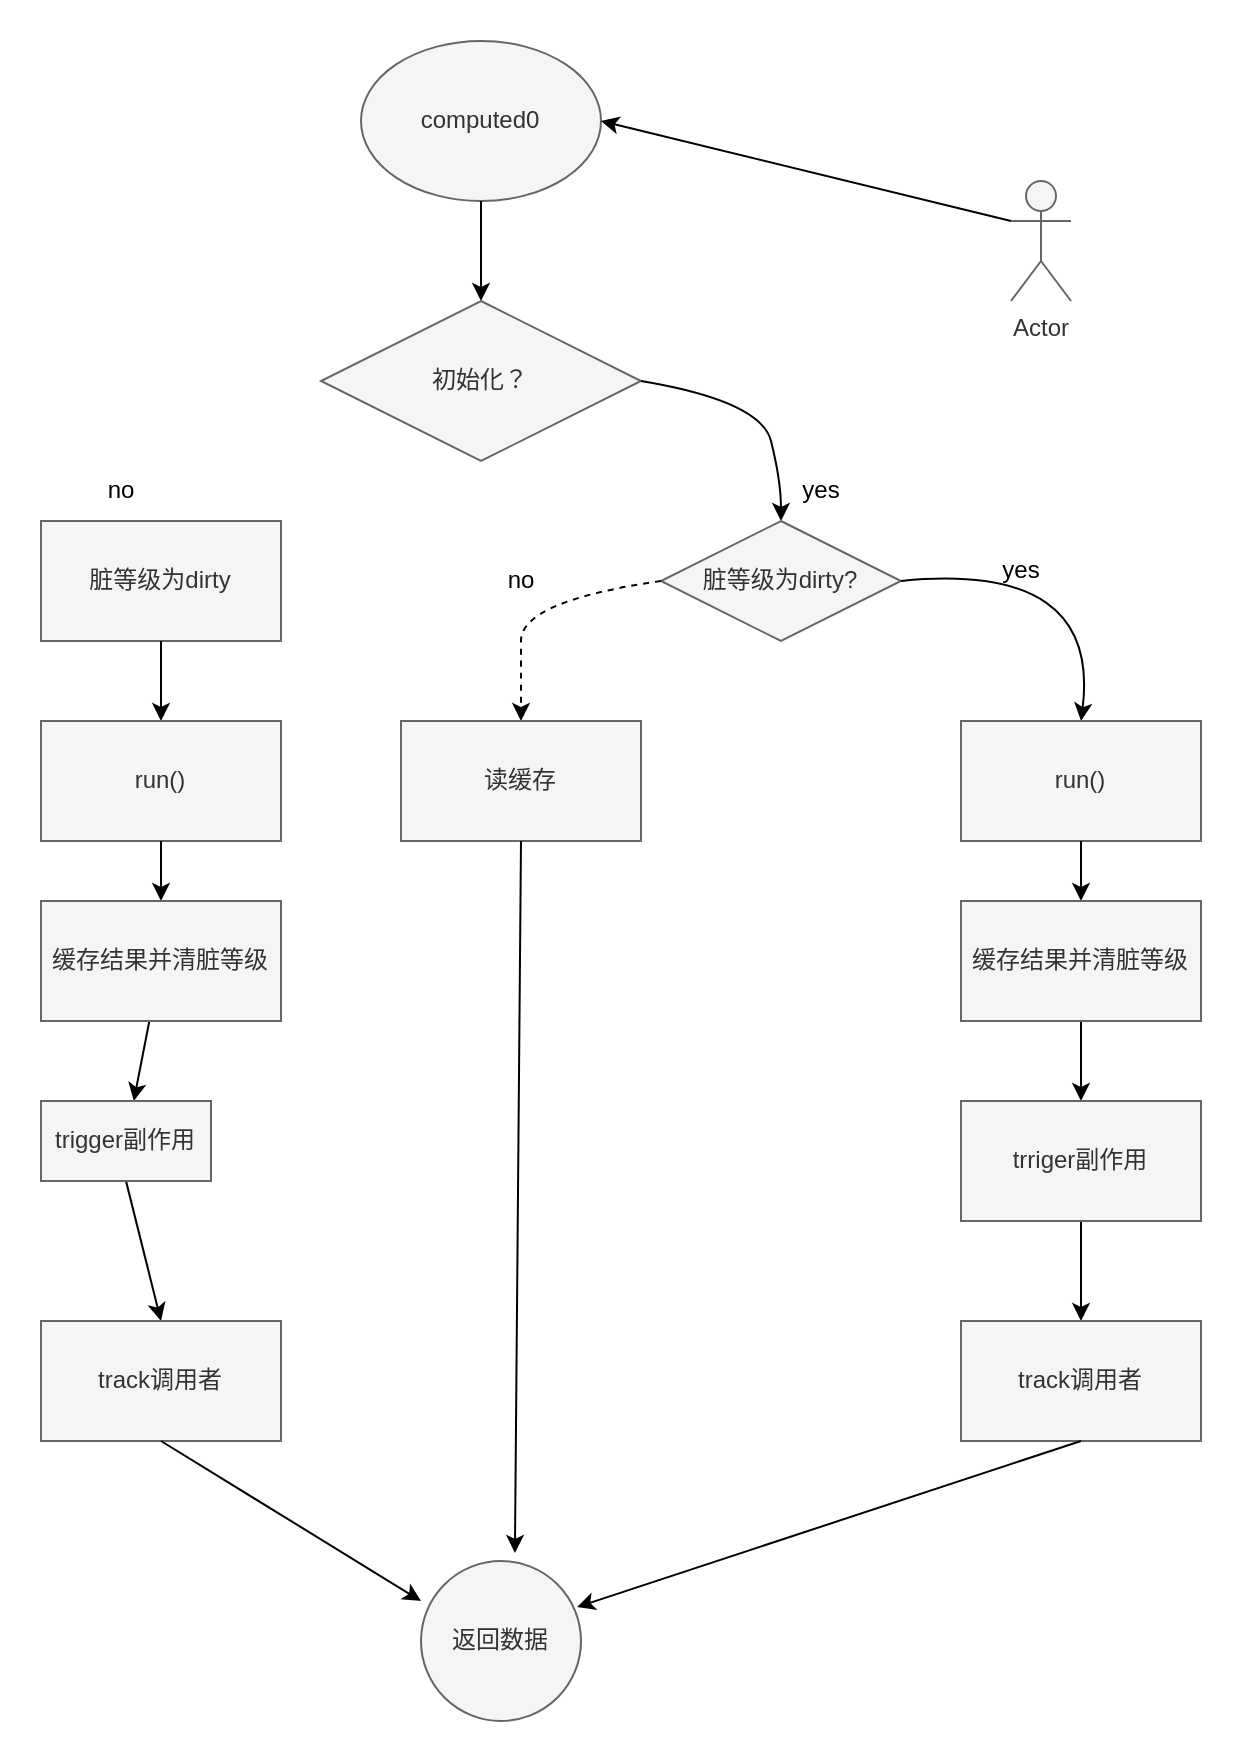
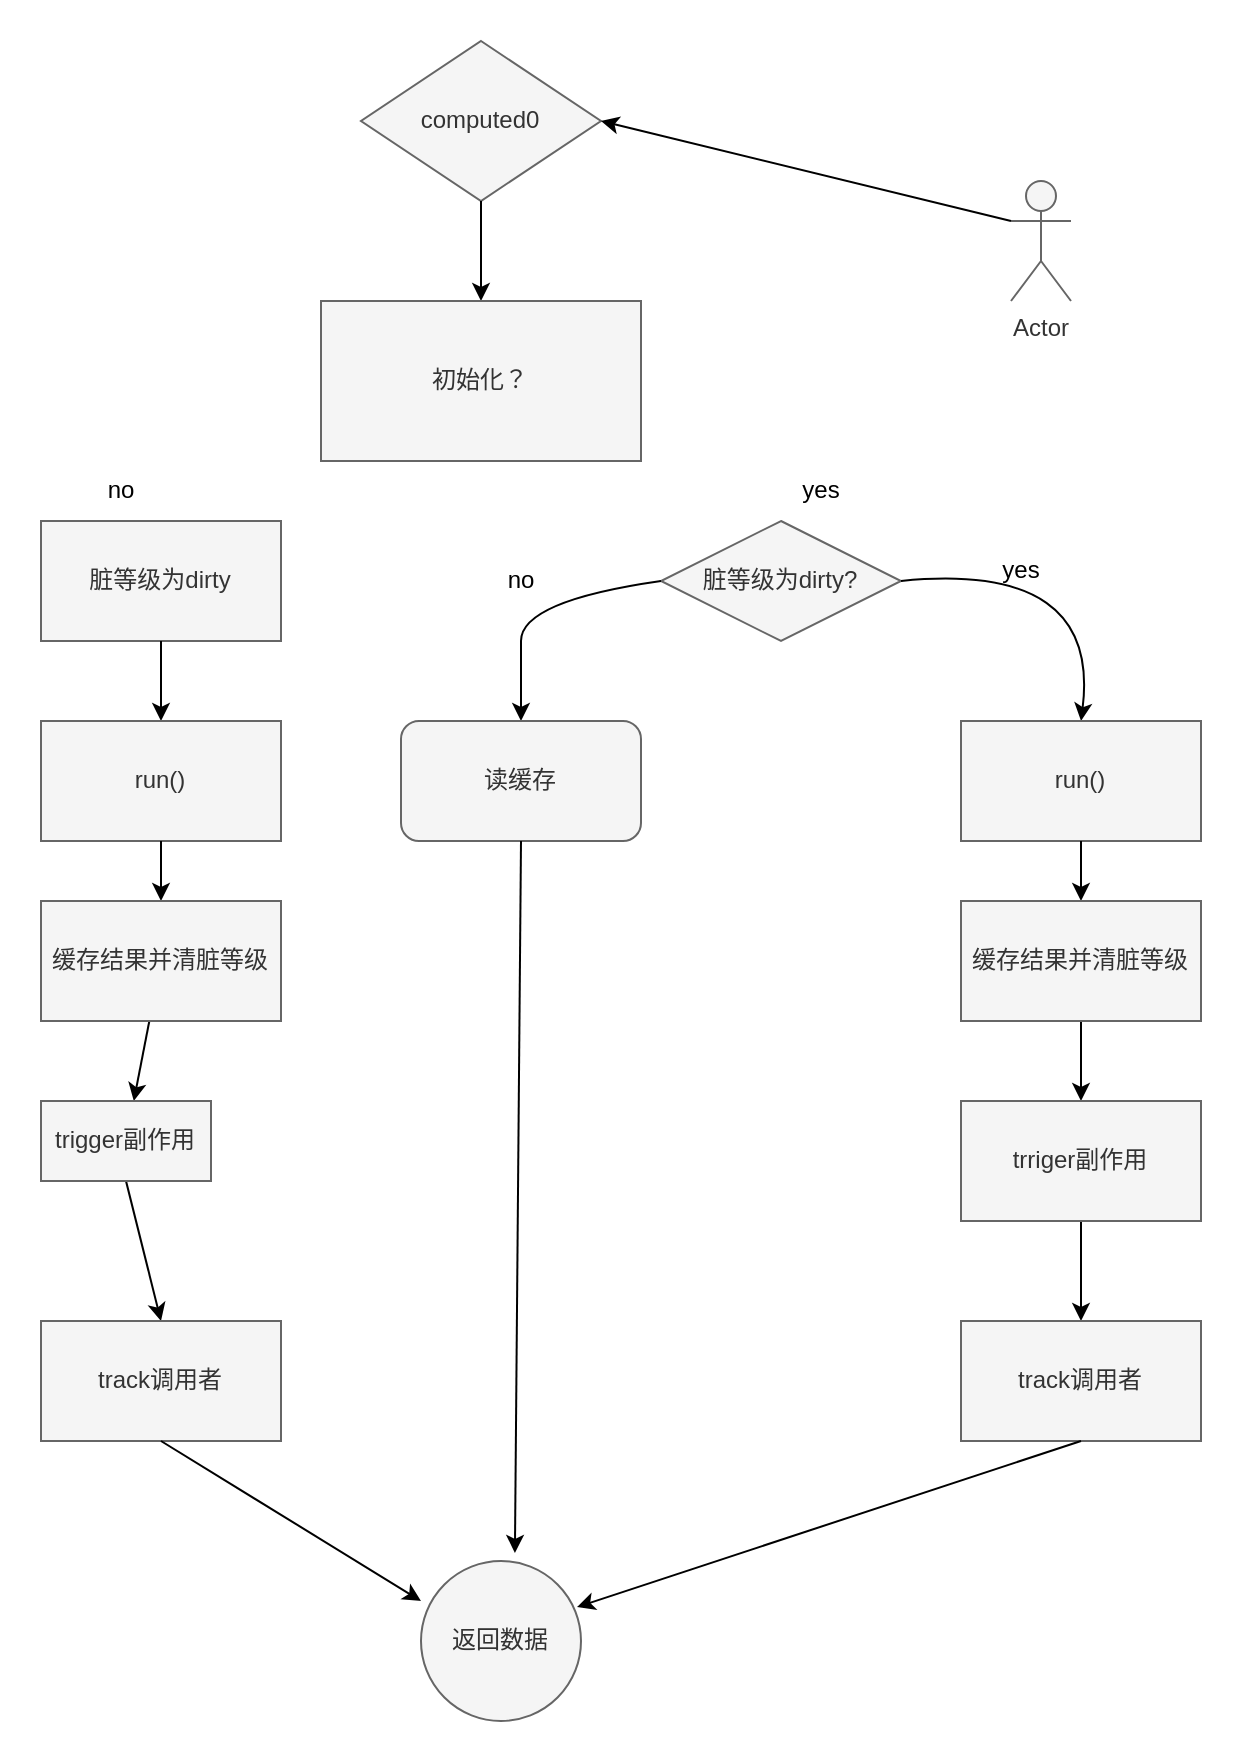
(481, 121) -> (481, 121)
(481, 381) -> (481, 381)
(742, 410) -> none
(552, 608) -> (552, 608)
(521, 781) -> (521, 781)
